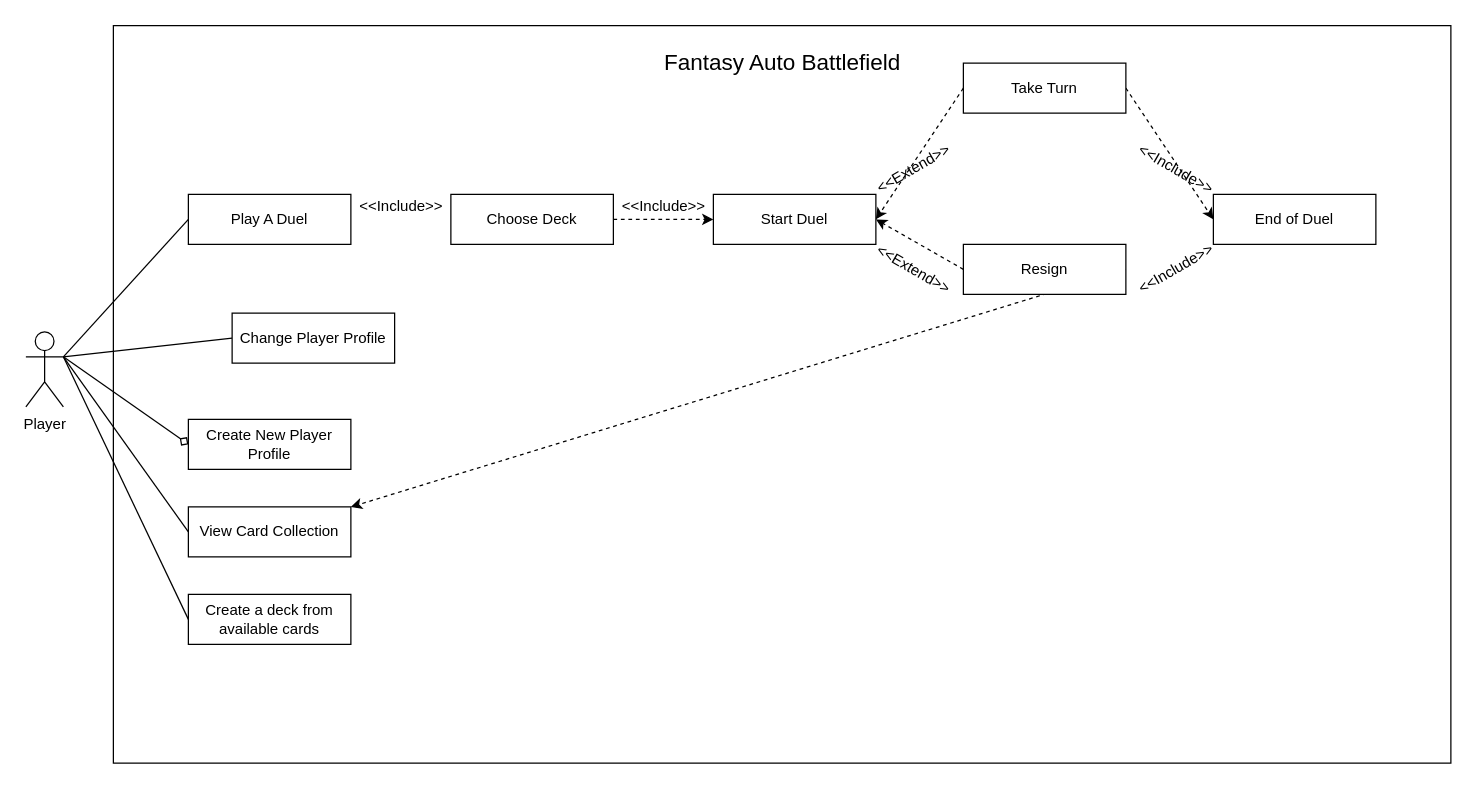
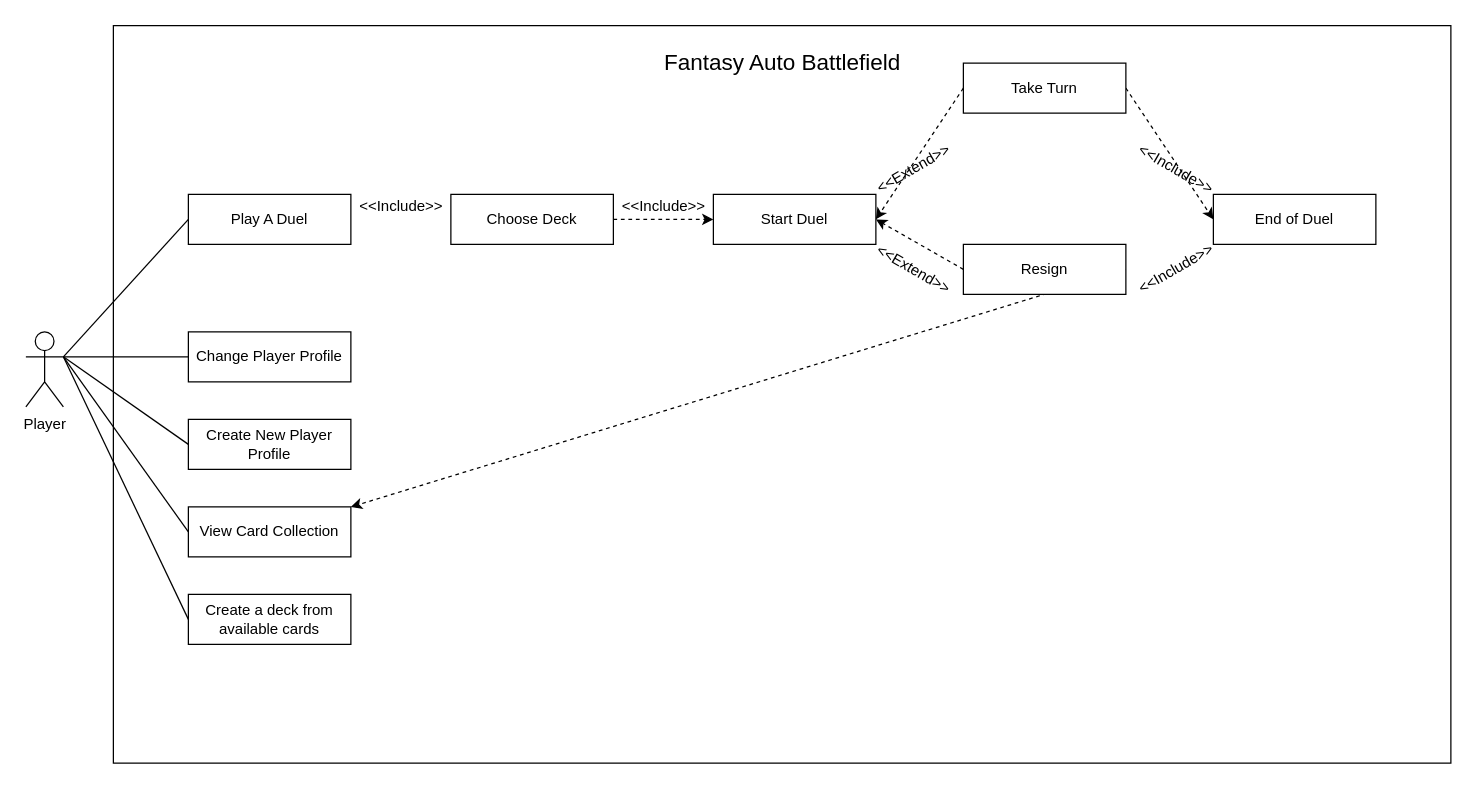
(313, 338) -> (269, 357)
(179, 438) -> (183, 441)
